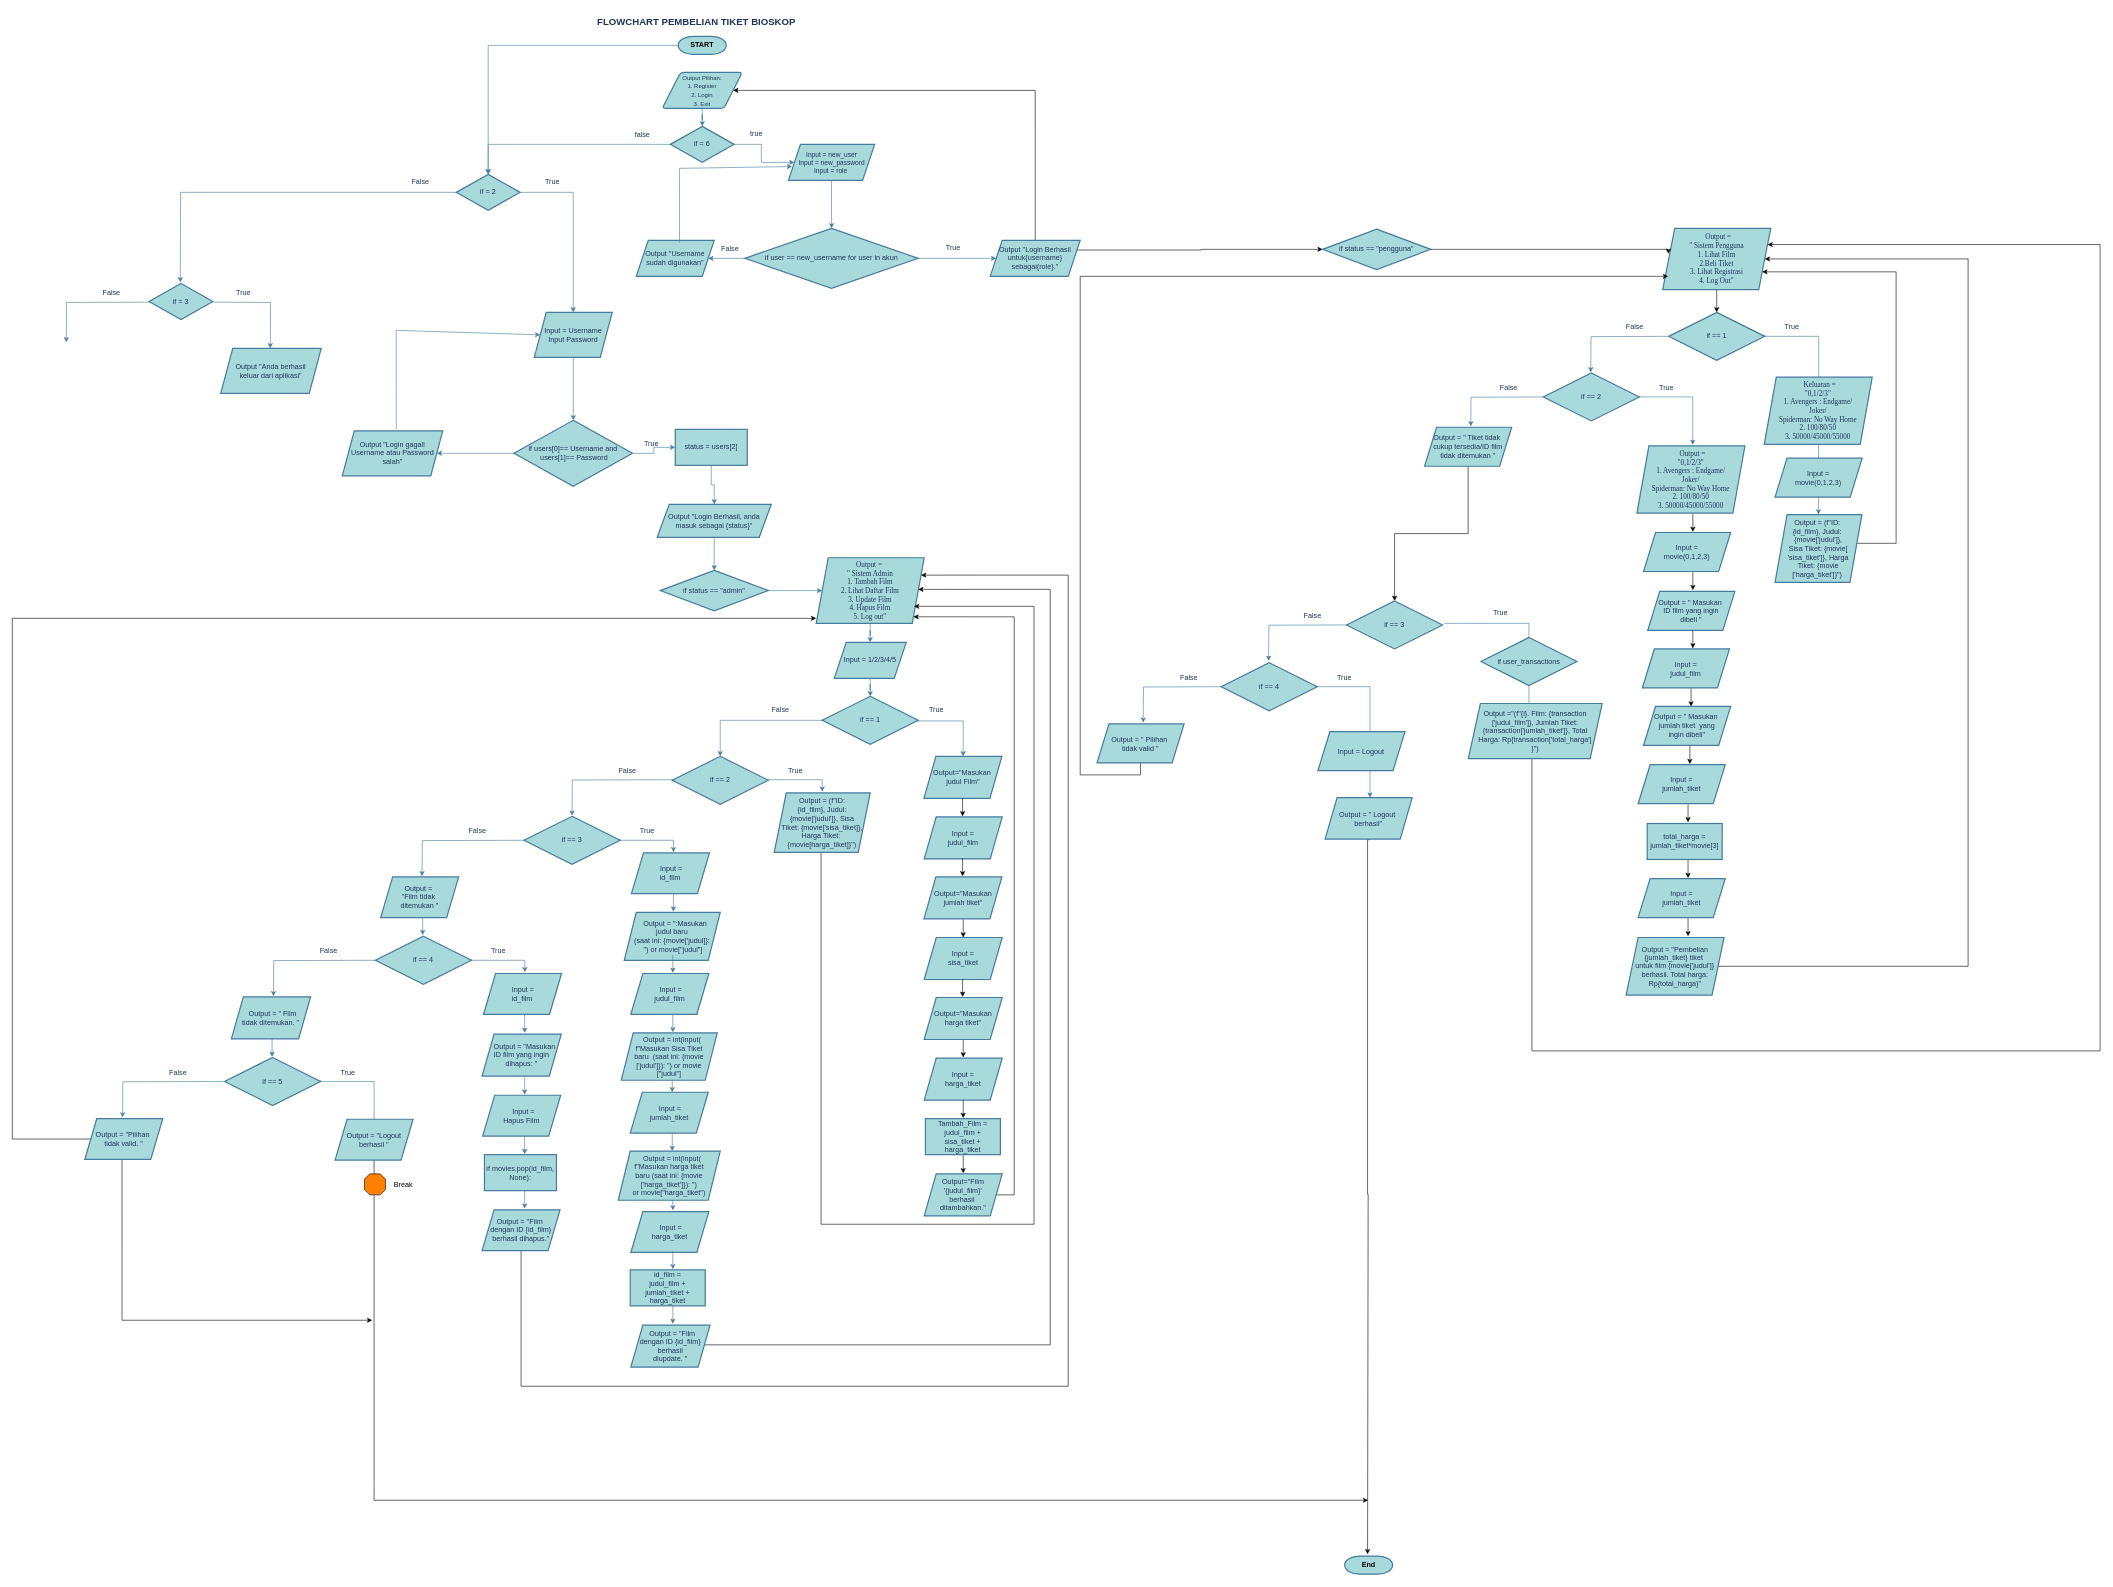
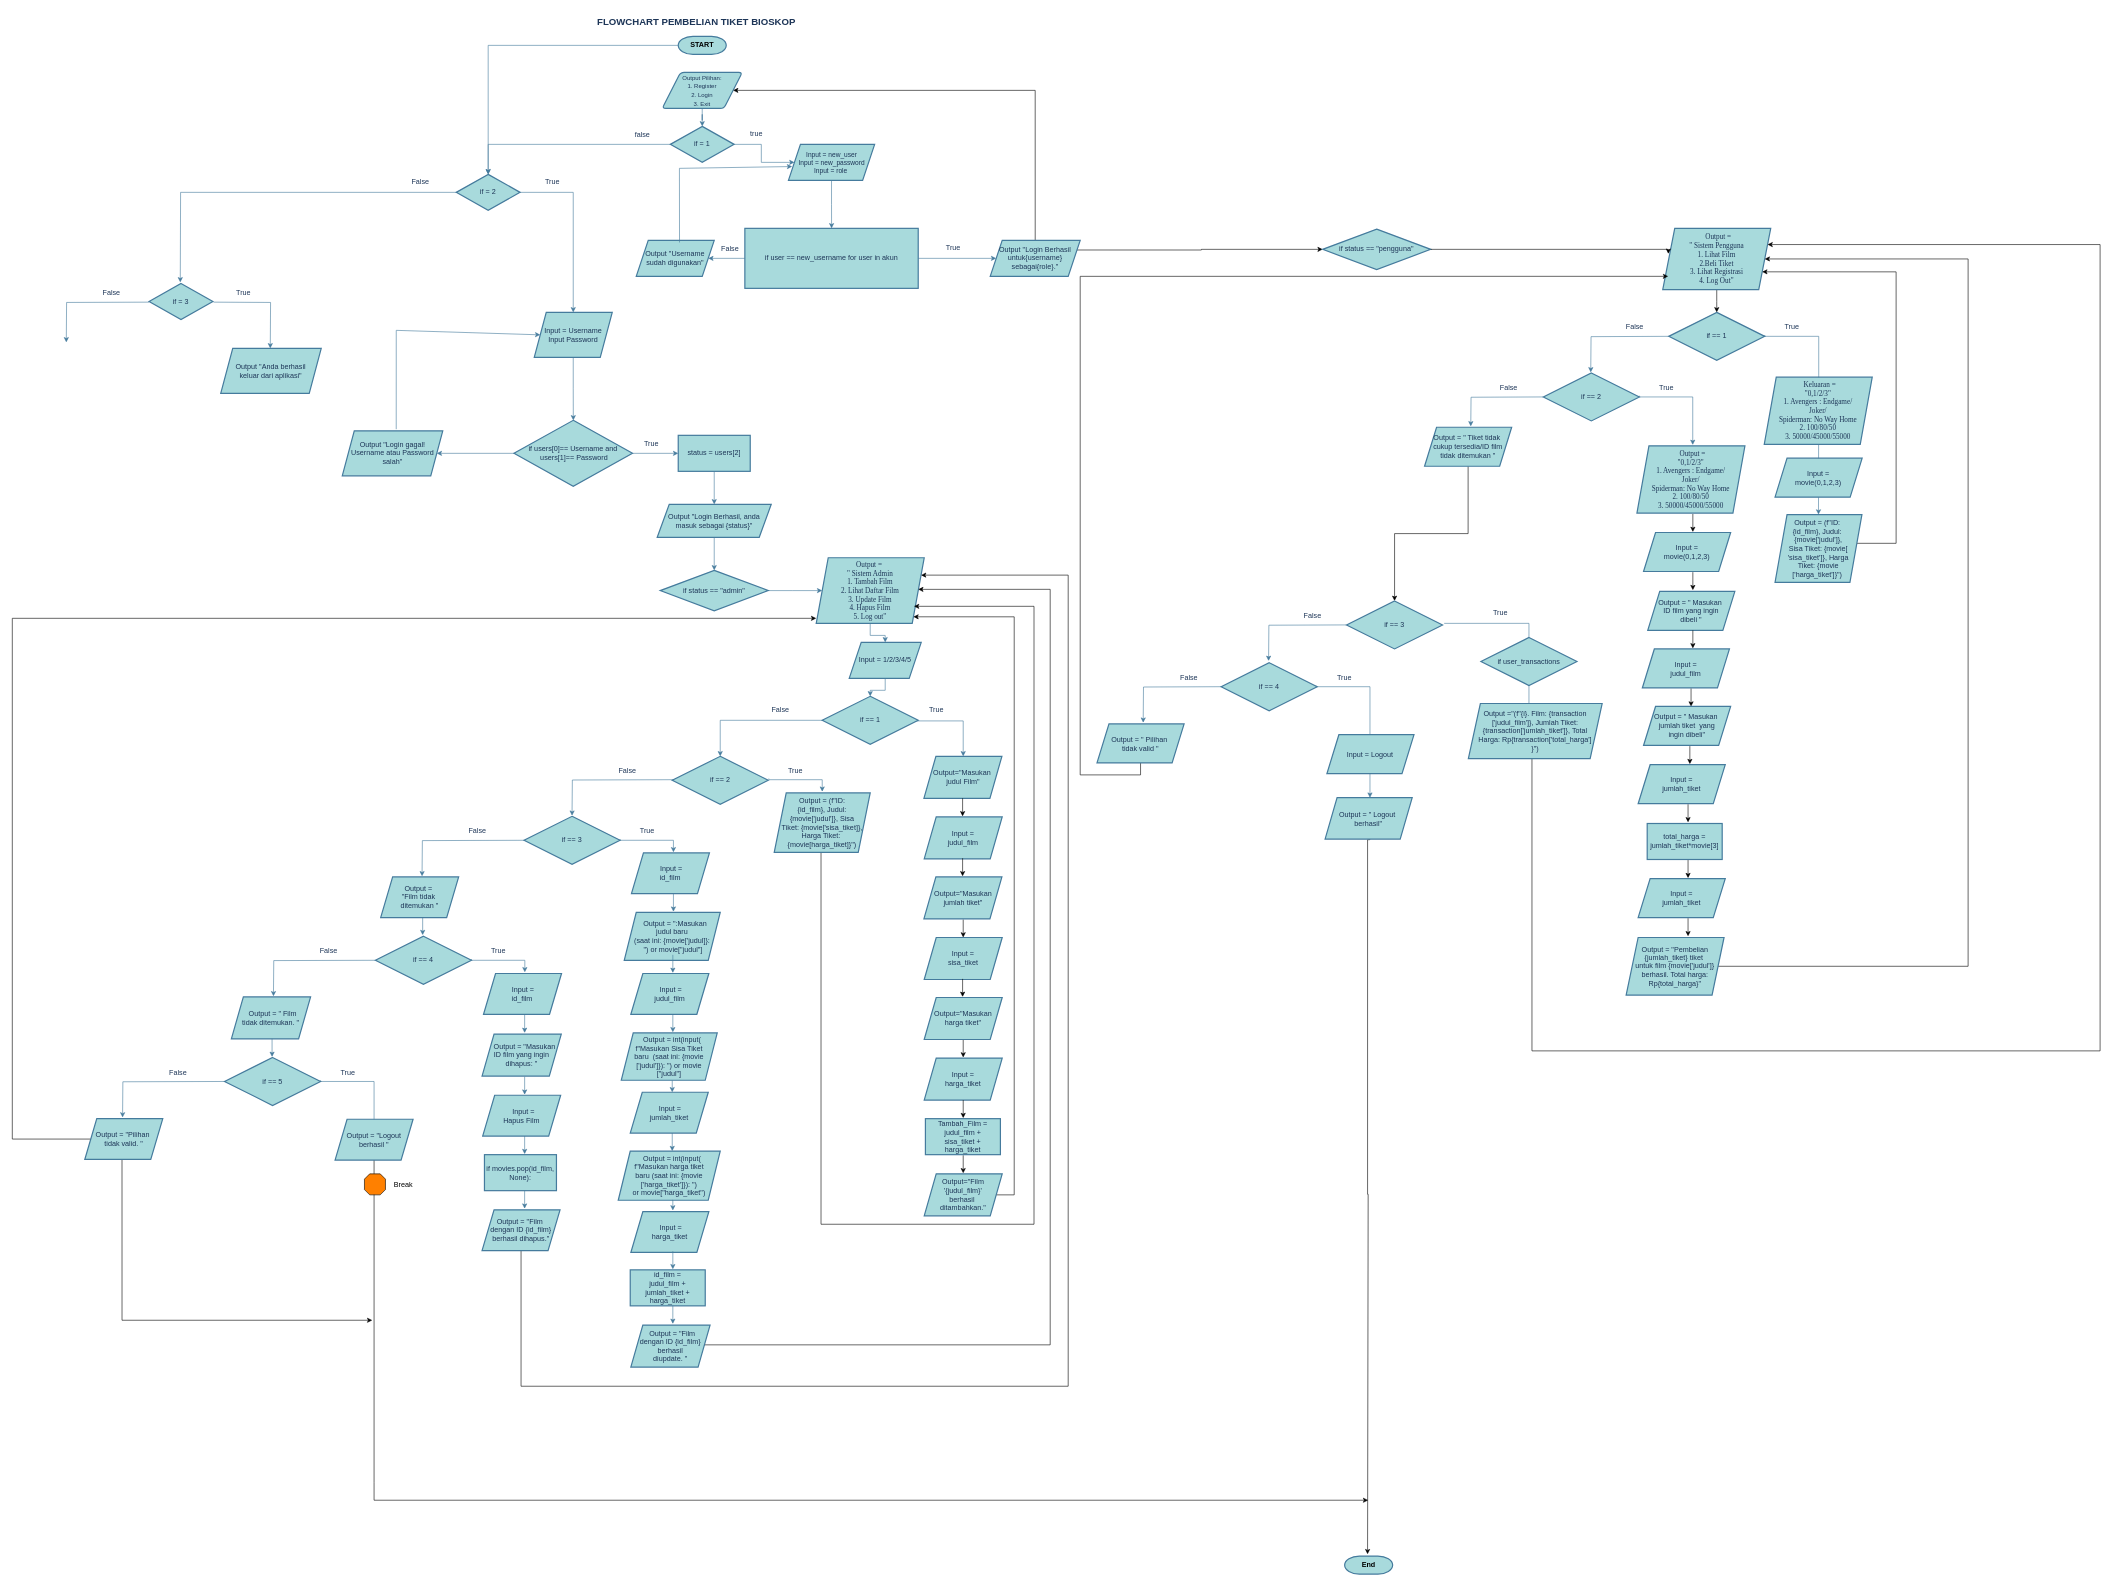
(702, 144) -> (702, 144)
(832, 258) -> (832, 258)
(711, 447) -> (714, 453)
(870, 660) -> (885, 660)
(1362, 751) -> (1371, 754)
